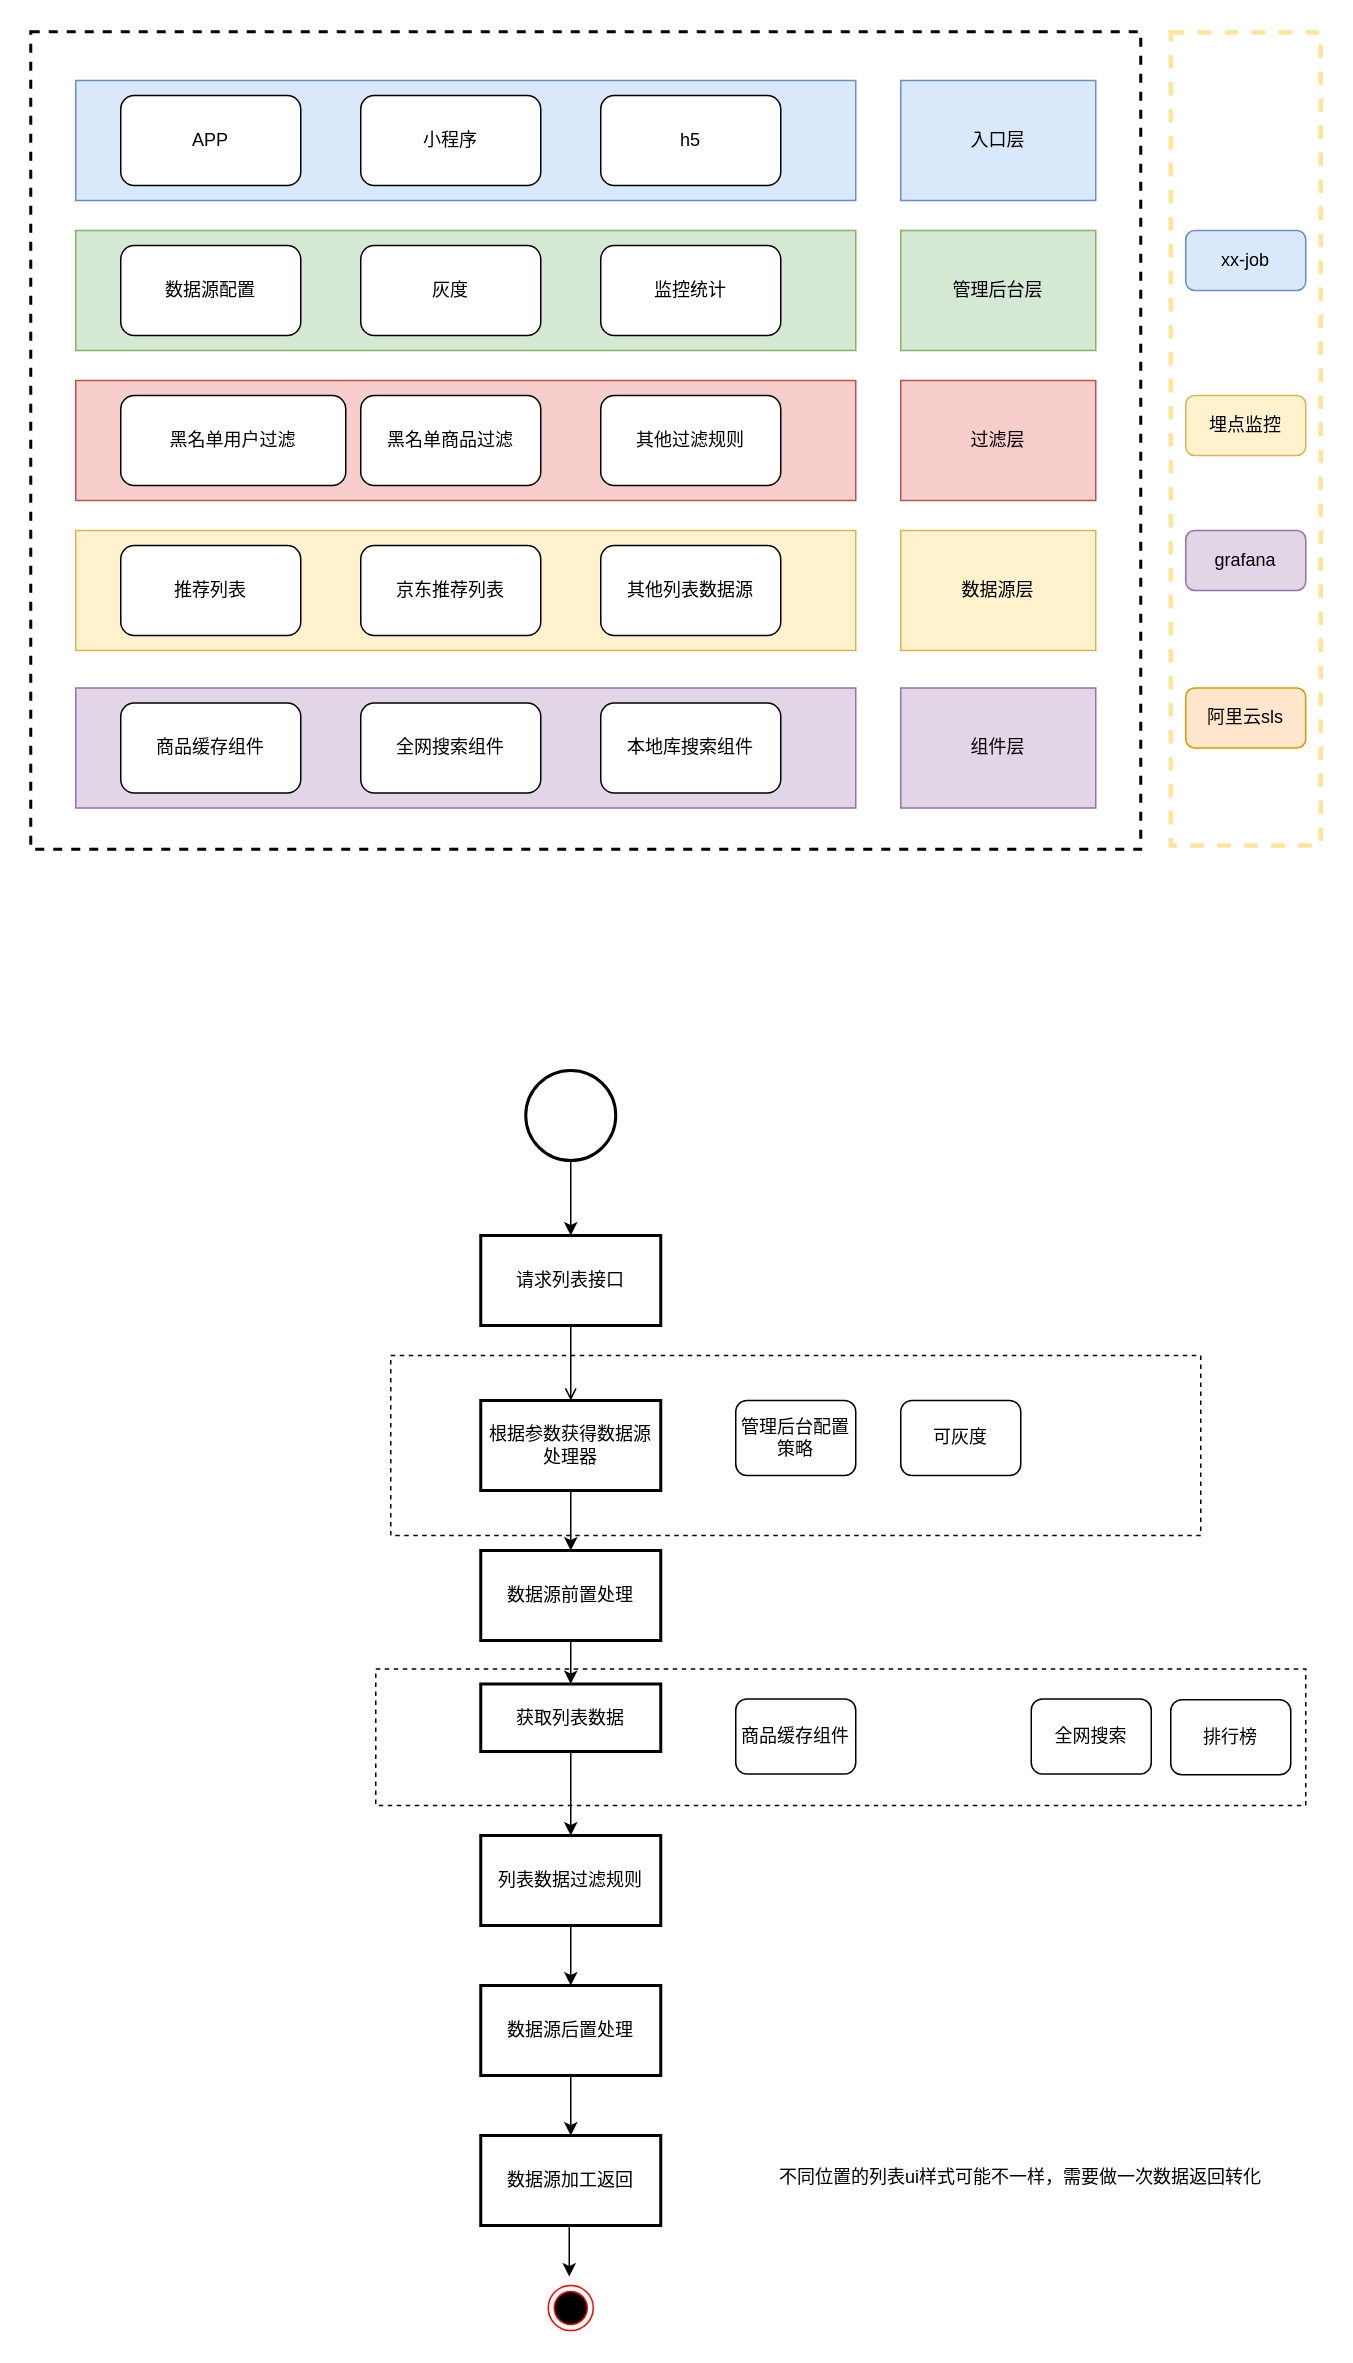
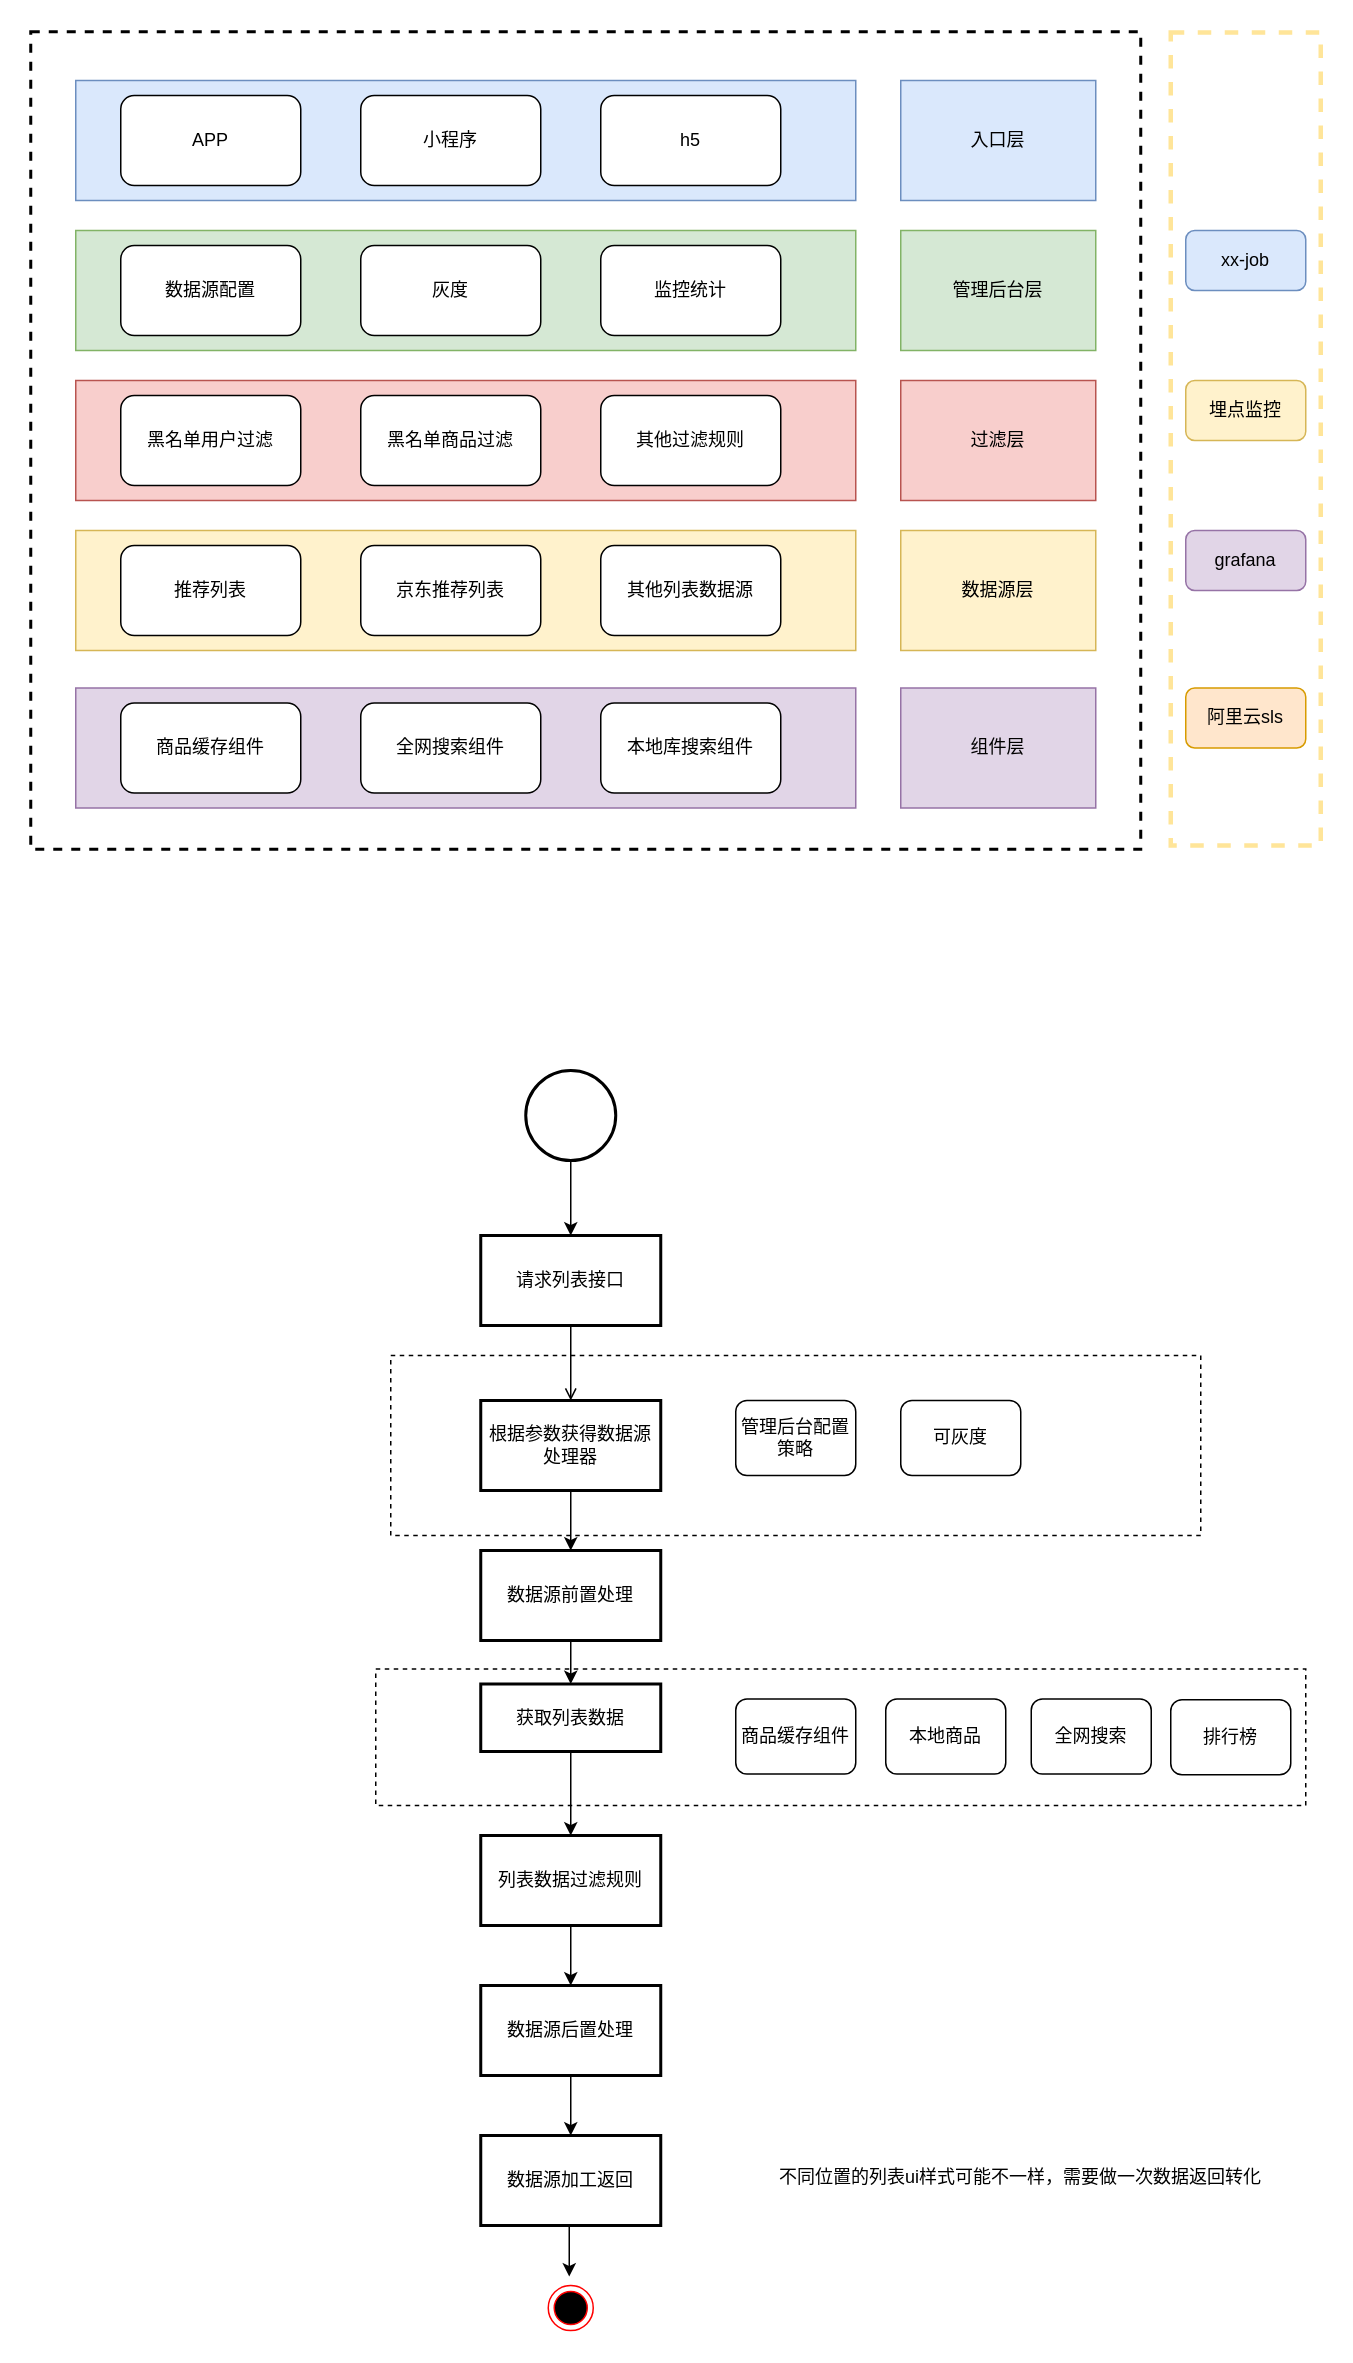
(1246, 425) -> (1246, 410)
(233, 440) -> (211, 440)
none -> (946, 1736)
